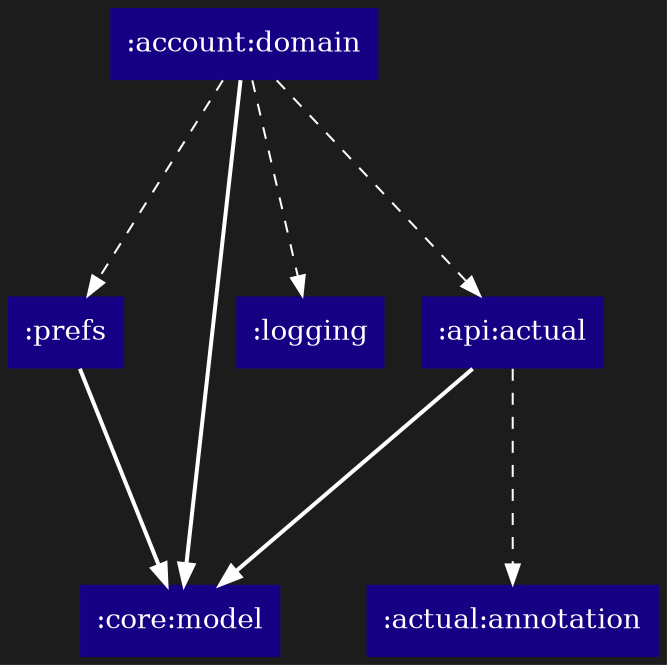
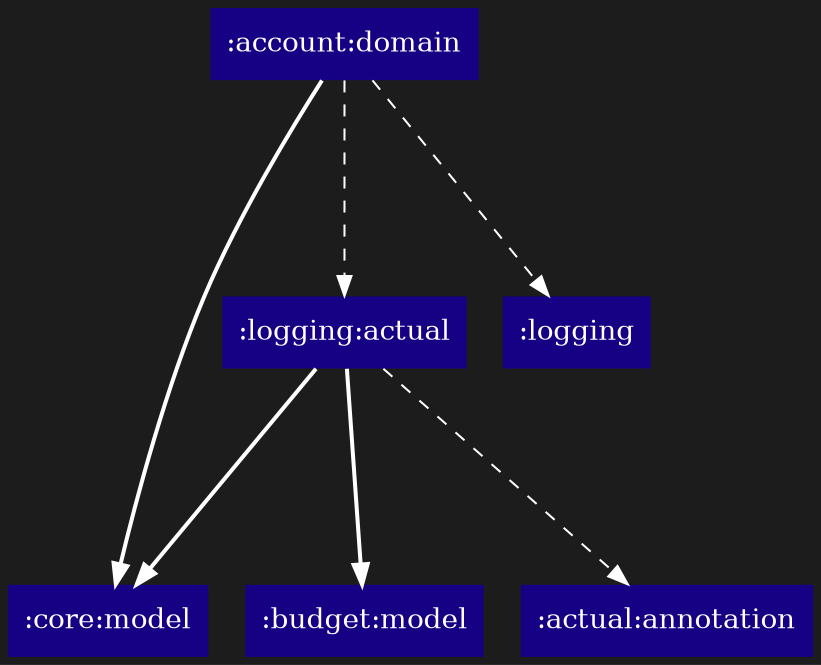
(66, 332) -> none
(513, 332) -> (344, 332)
none -> (365, 621)
